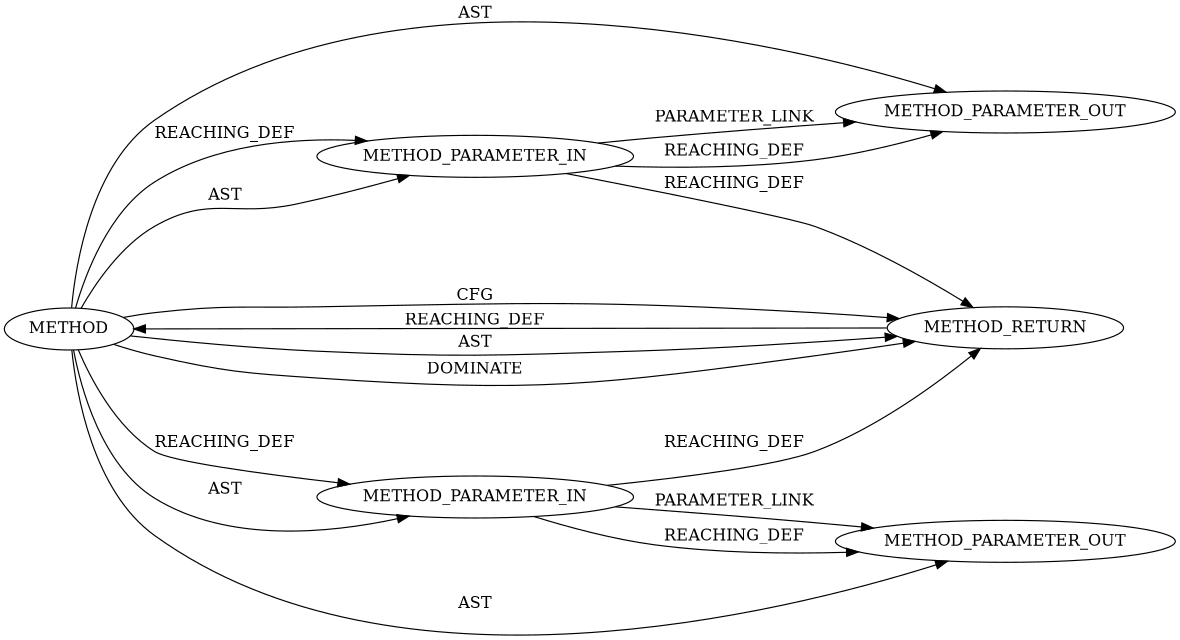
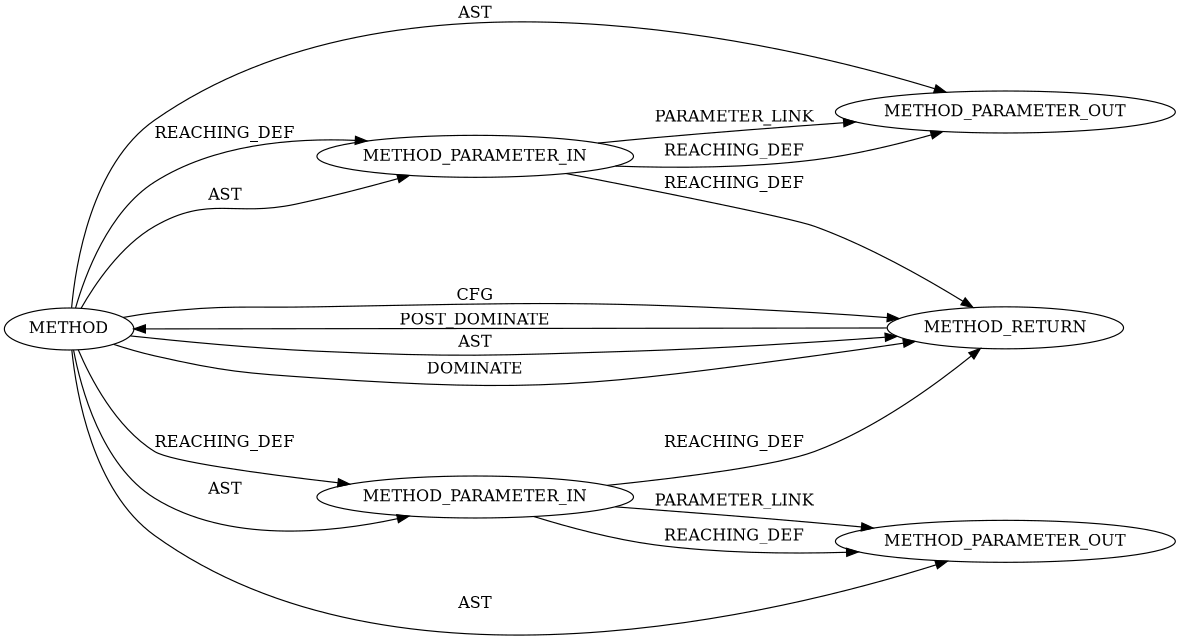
(475, 320) -> (475, 320)
